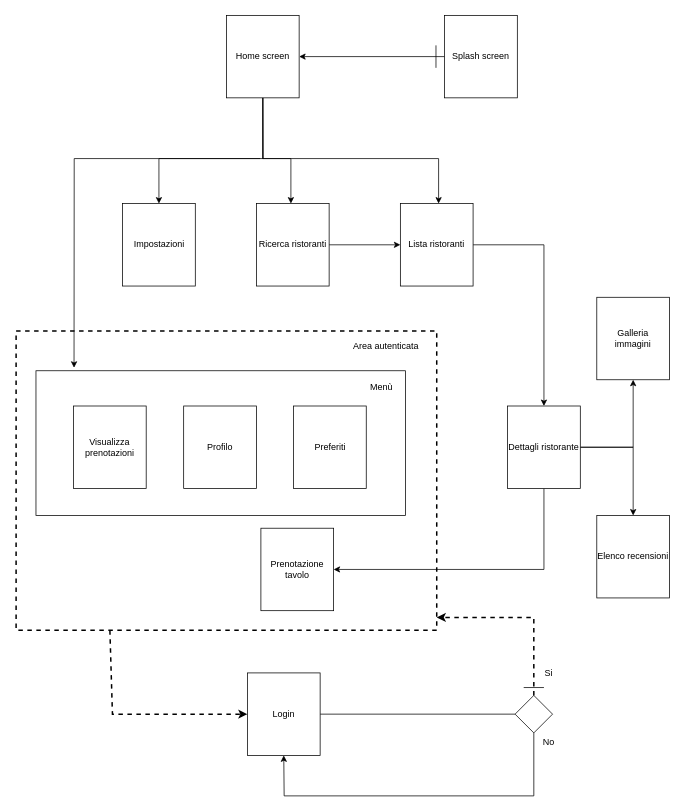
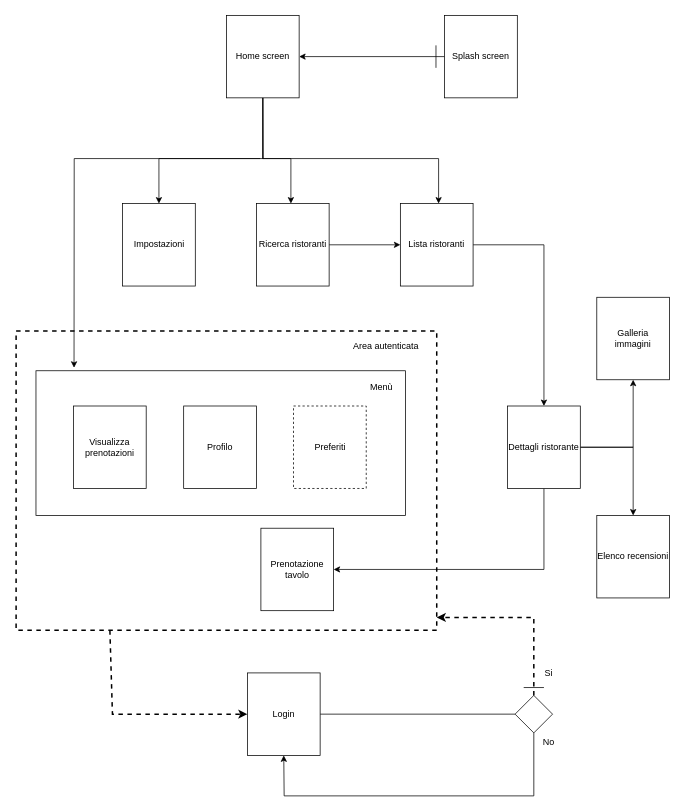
(330, 447) -> (330, 447)
